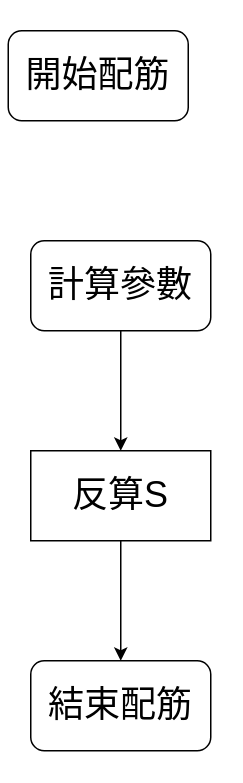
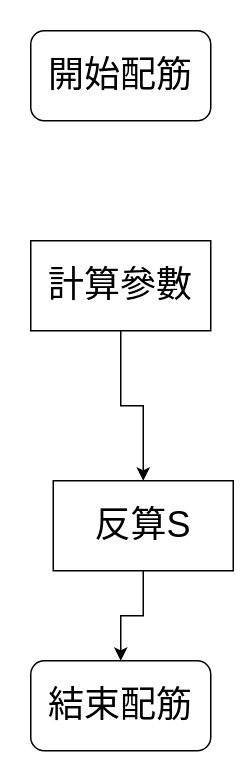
(98, 76) -> (121, 76)
(121, 286) -> (121, 286)
(121, 496) -> (143, 526)
